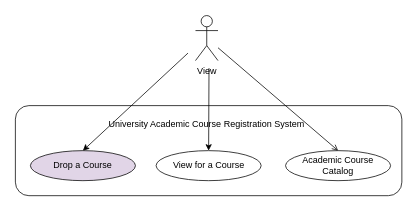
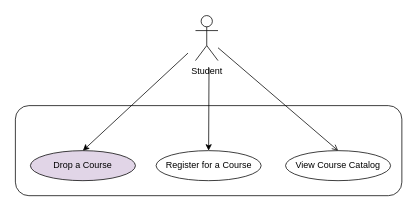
(207, 71) -> (207, 71)
(207, 124) -> none
(209, 165) -> (209, 165)
(338, 165) -> (338, 165)
